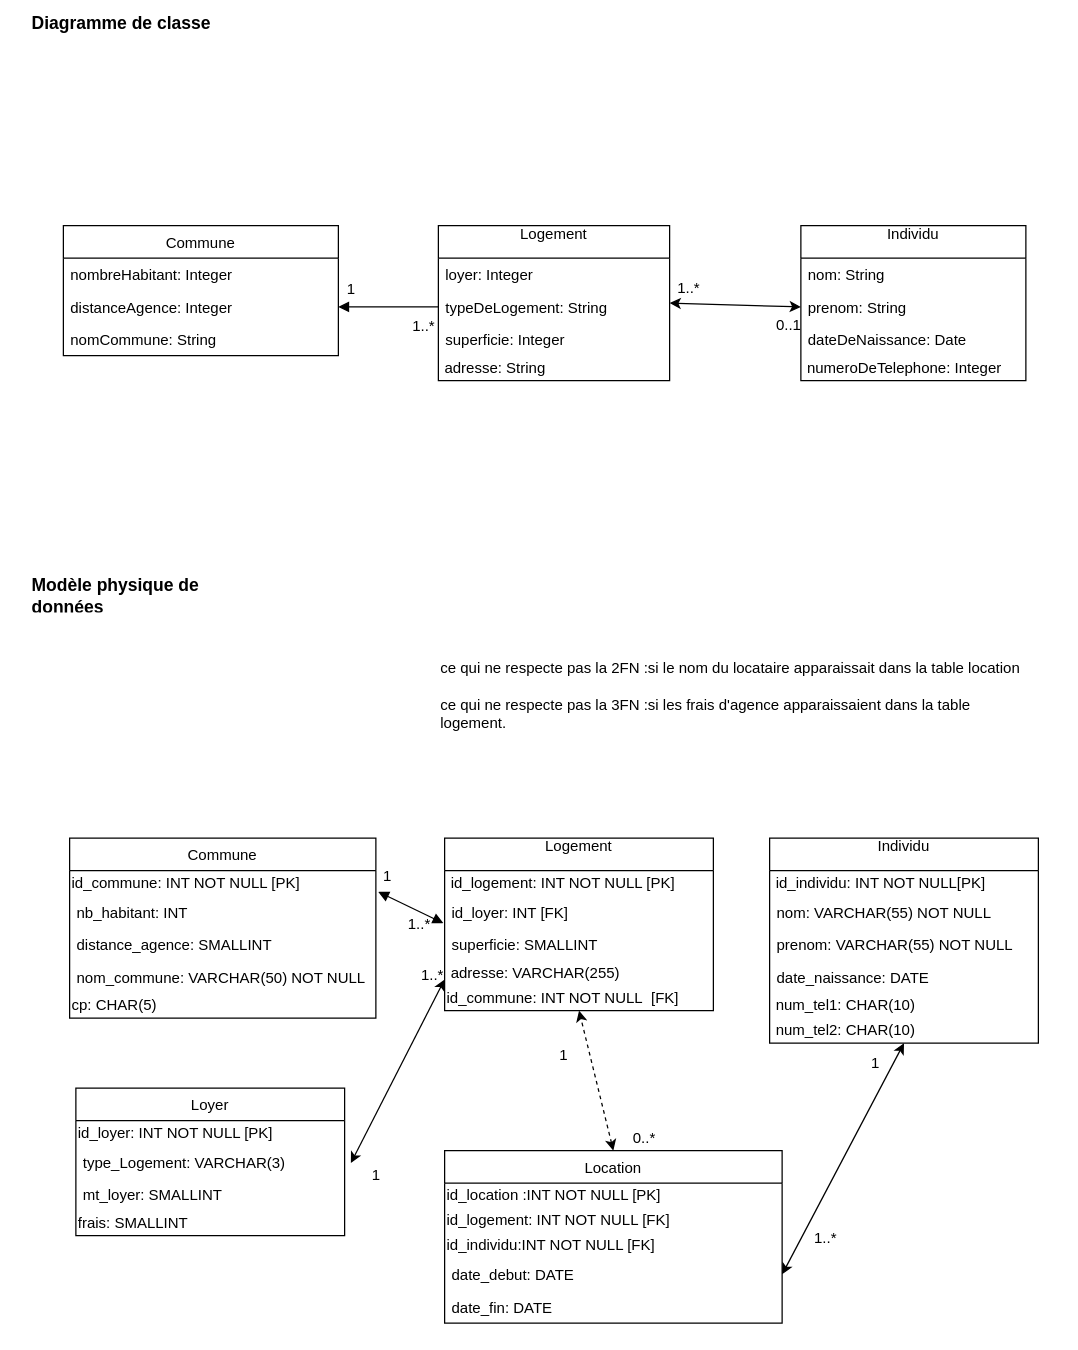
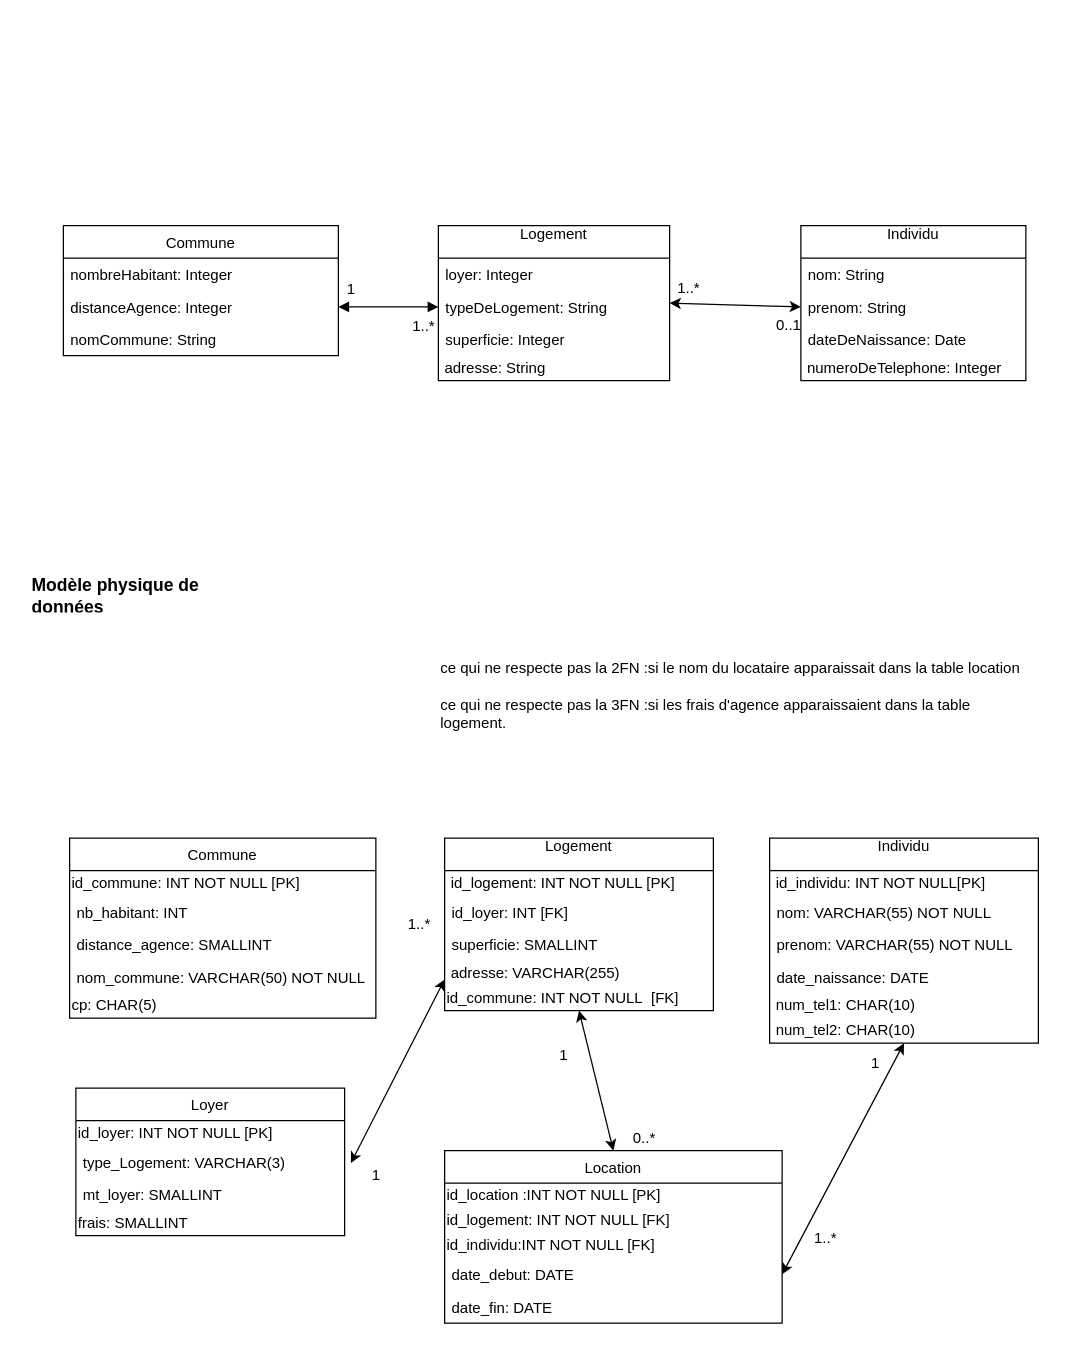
(144, 38) -> none
(431, 307) -> (427, 307)
(410, 907) -> none
(596, 1080) -> (596, 1080)
